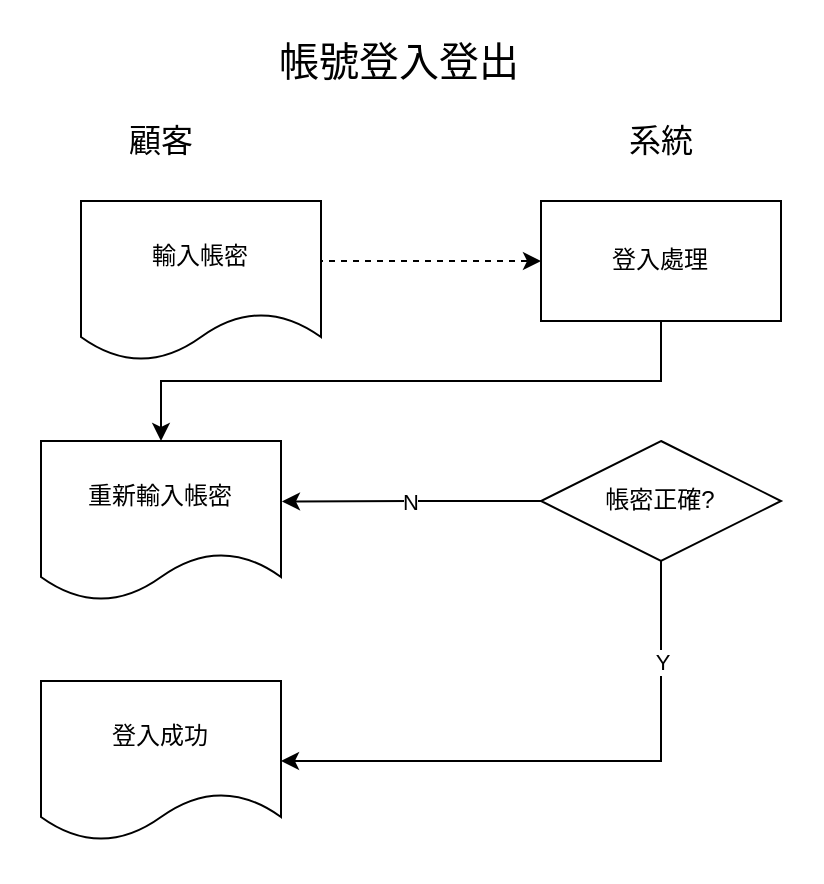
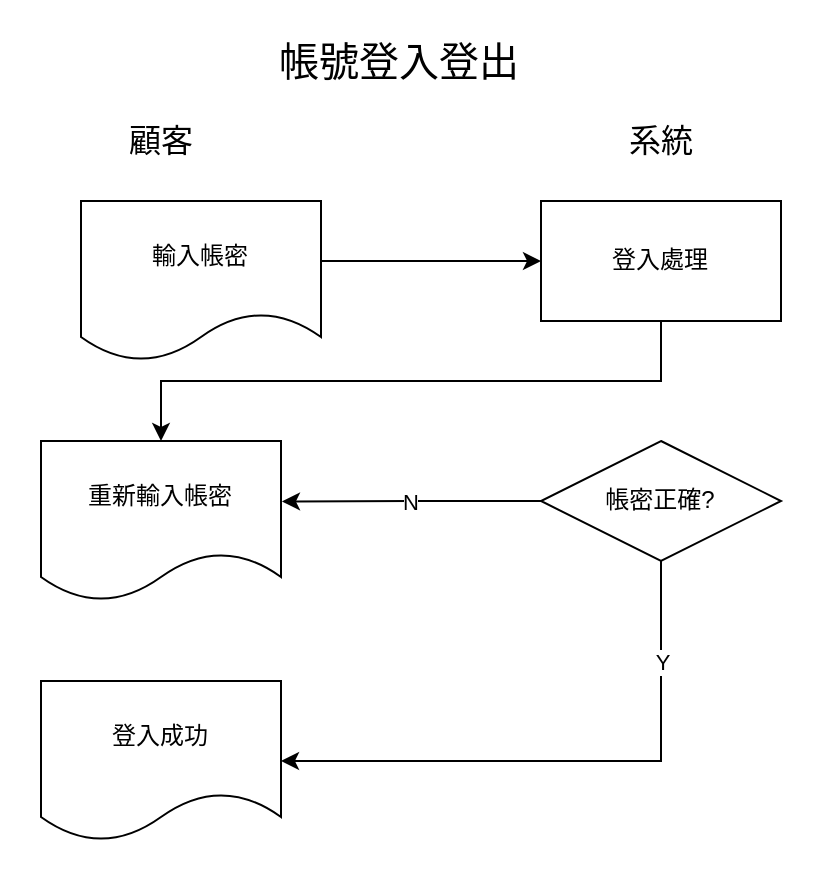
(421, 261) -> (421, 261)
